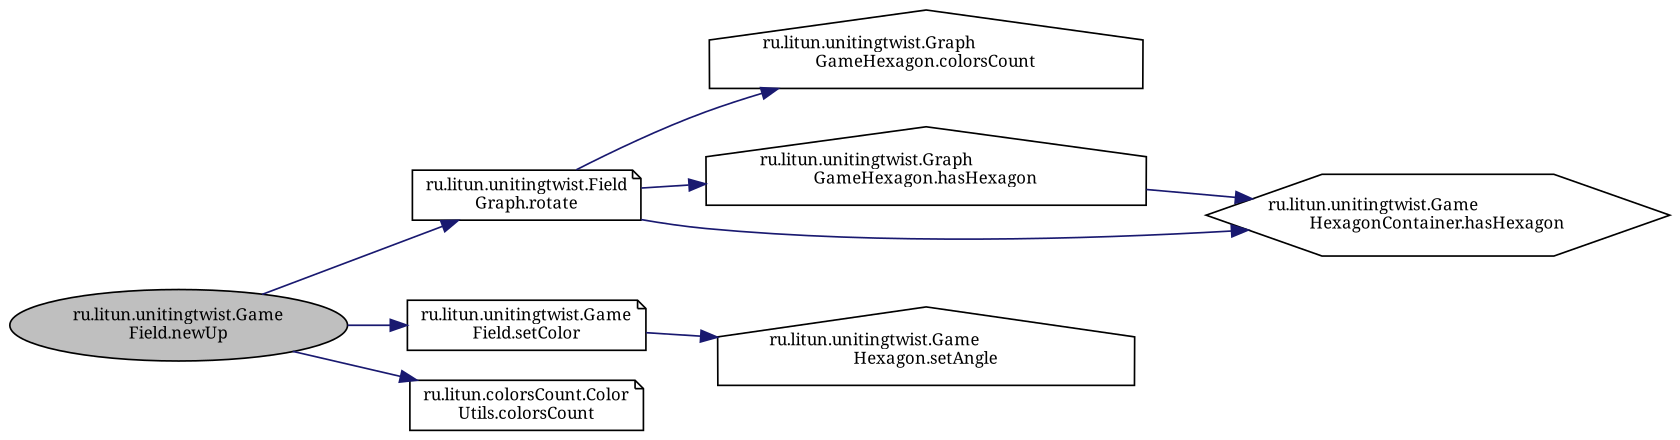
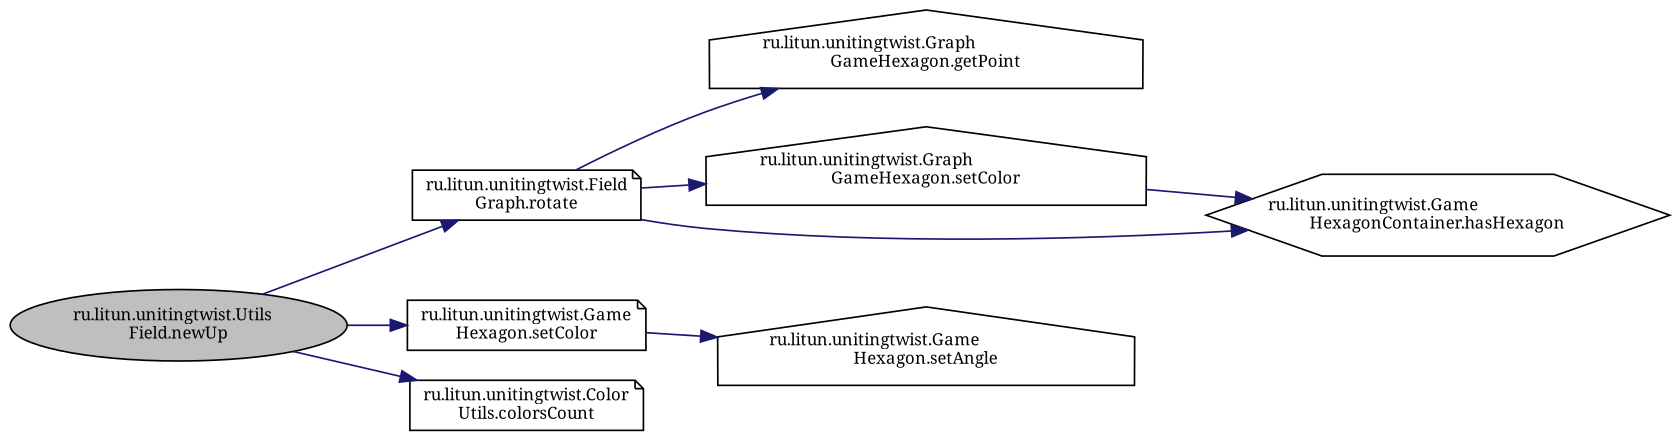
(926, 53) -> (926, 53)
(926, 170) -> (926, 170)
(179, 325) -> (179, 325)
(527, 325) -> (527, 325)
(527, 405) -> (527, 405)
